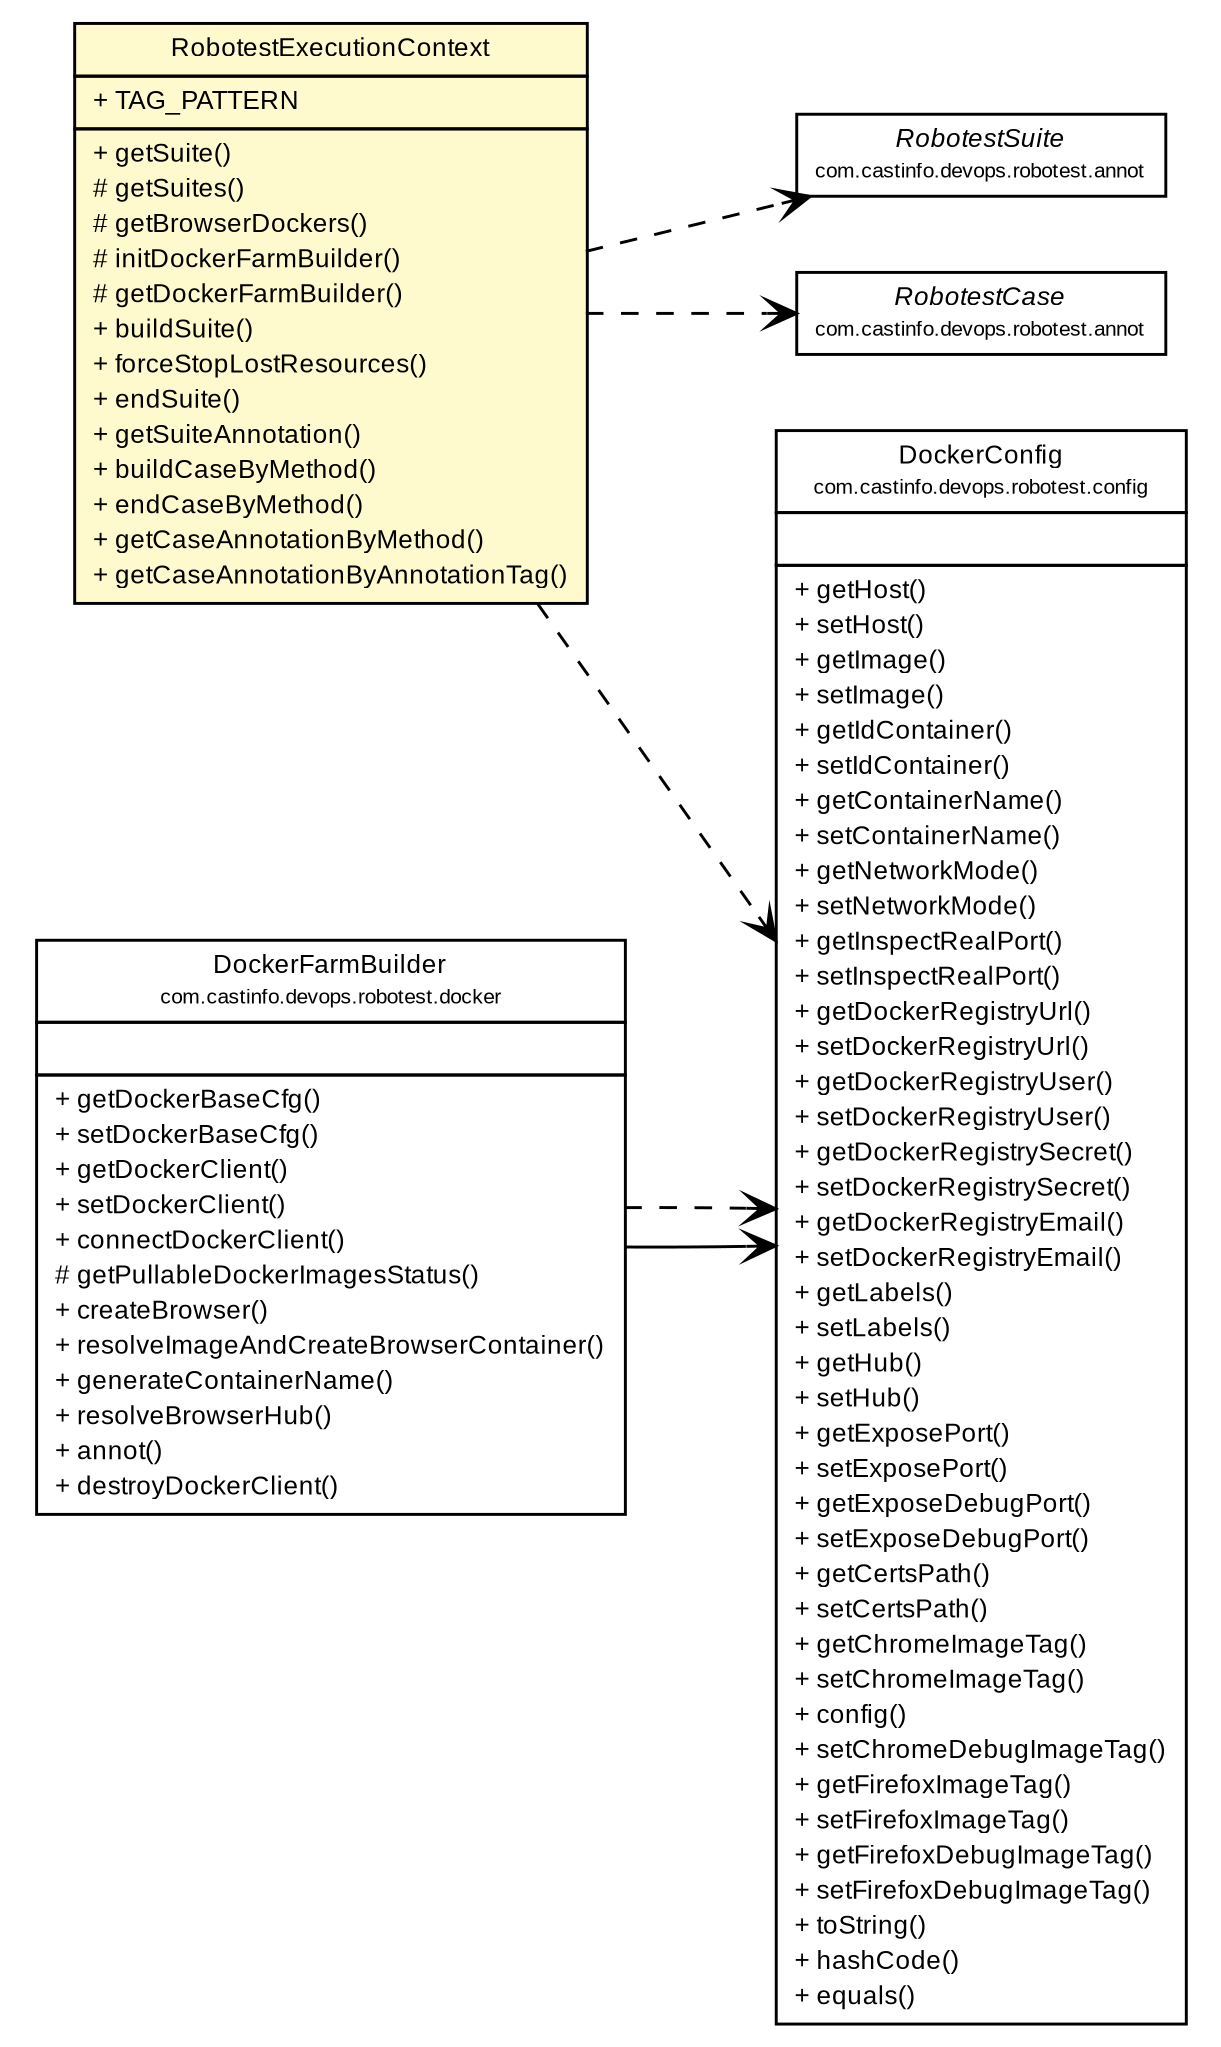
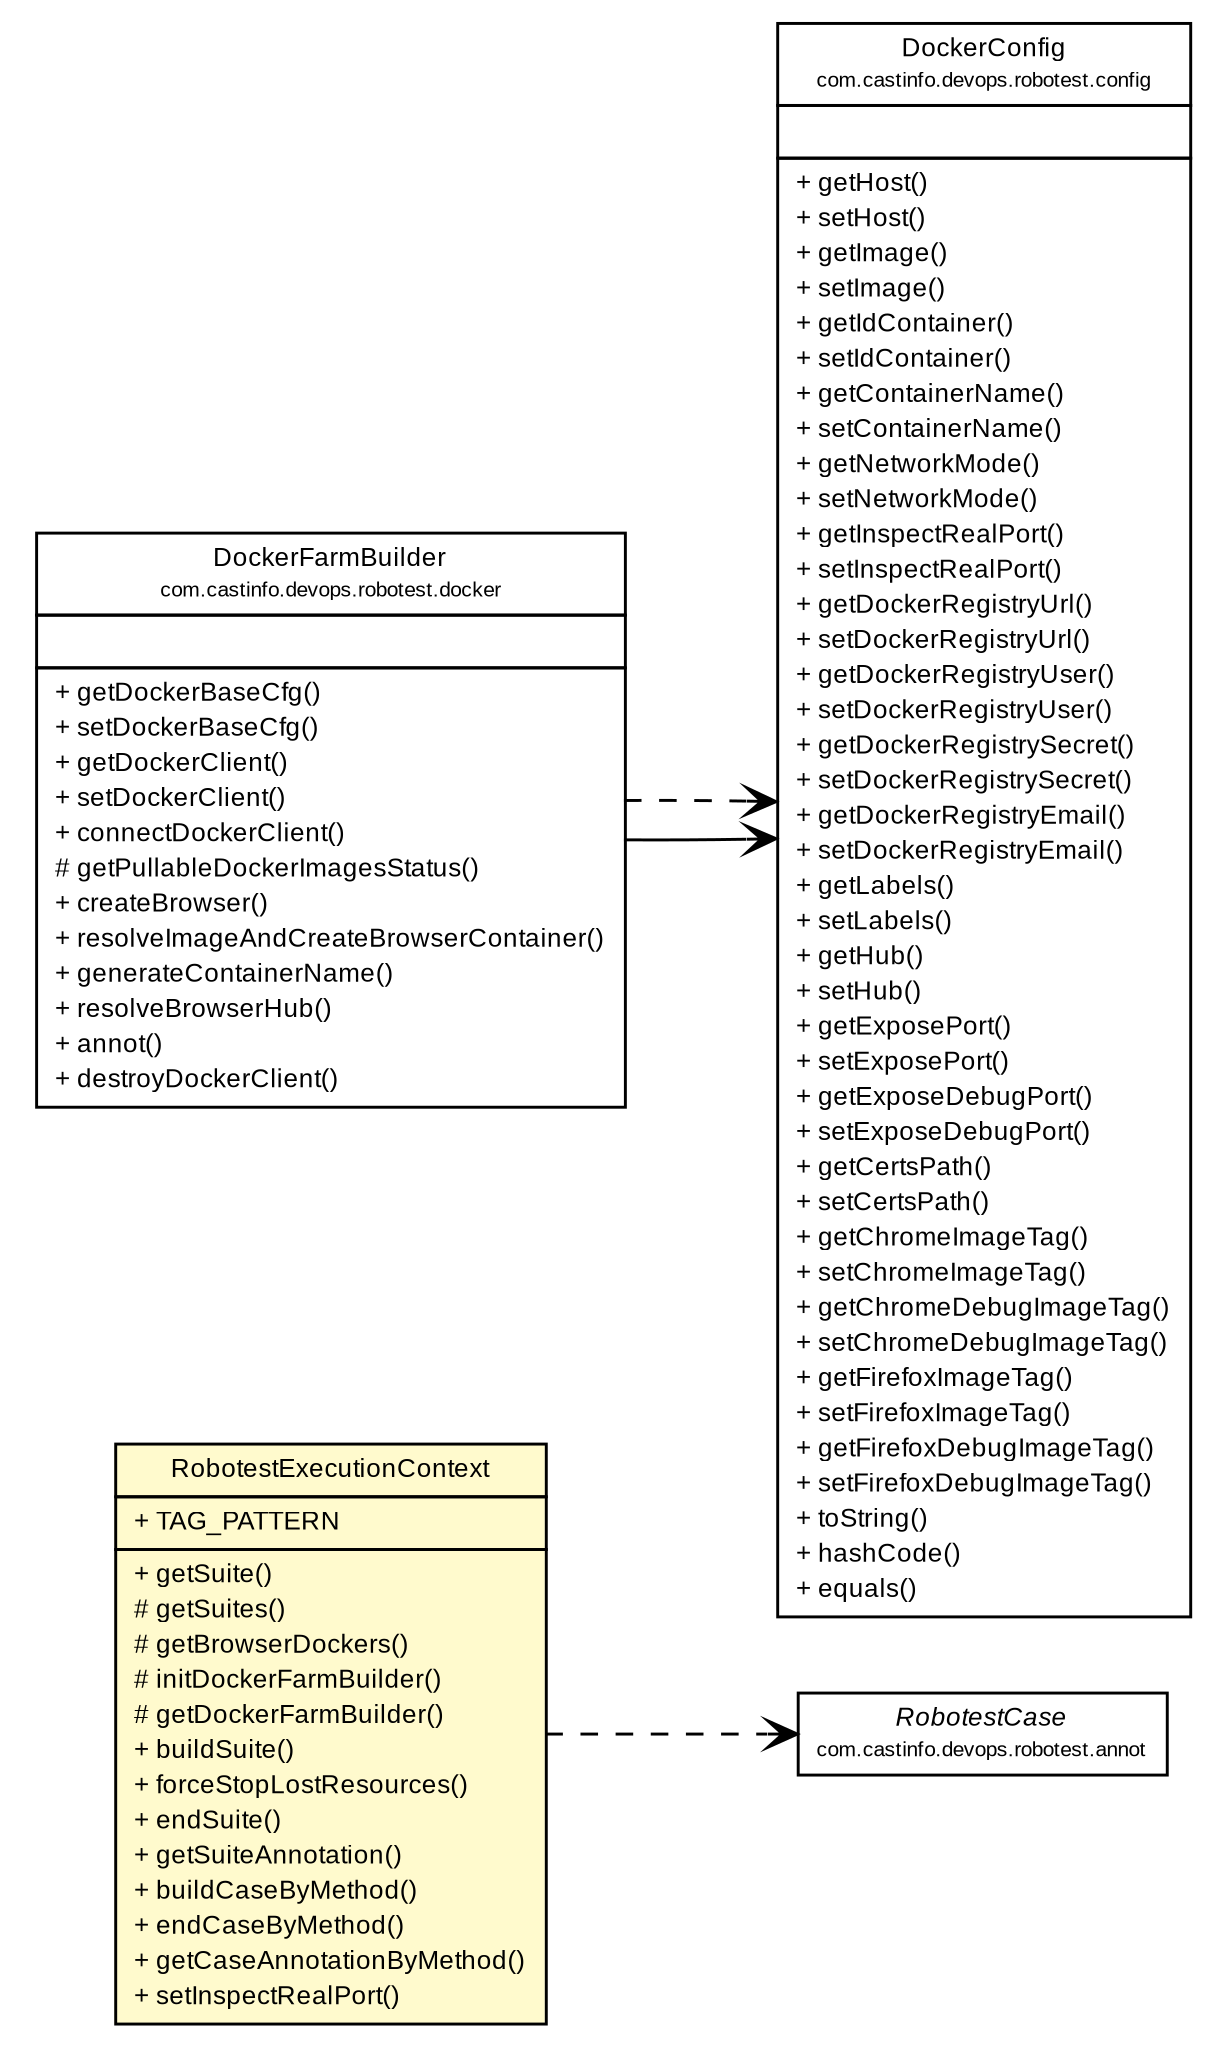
(981, 155) -> none
(331, 576) -> (268, 1996)
(648, 760) -> none
(851, 1715) -> (984, 1308)
